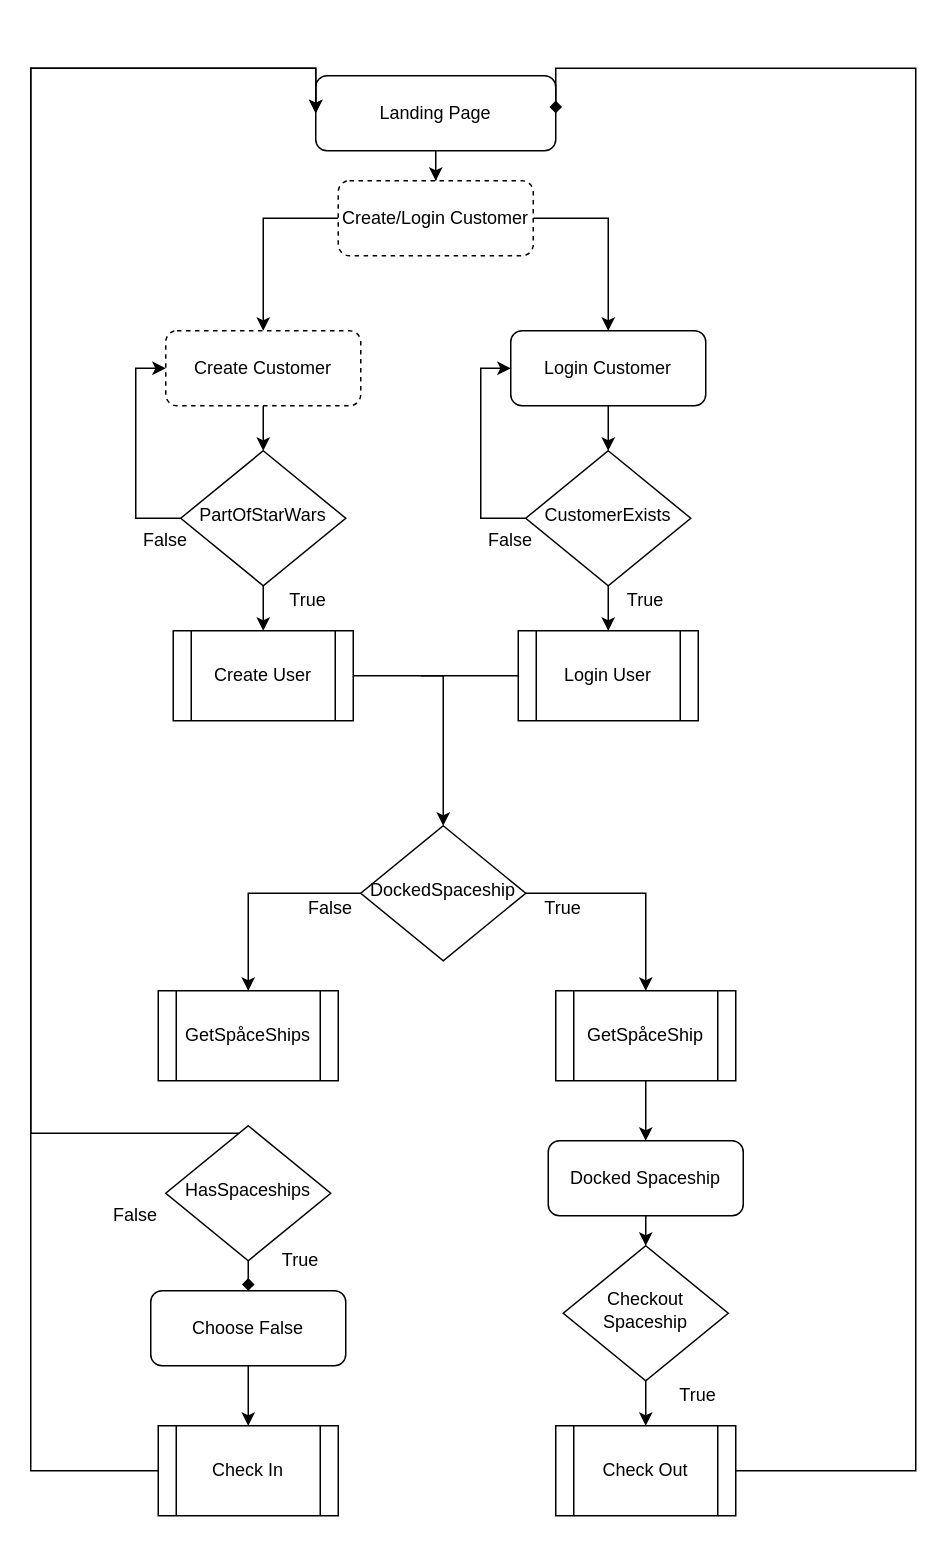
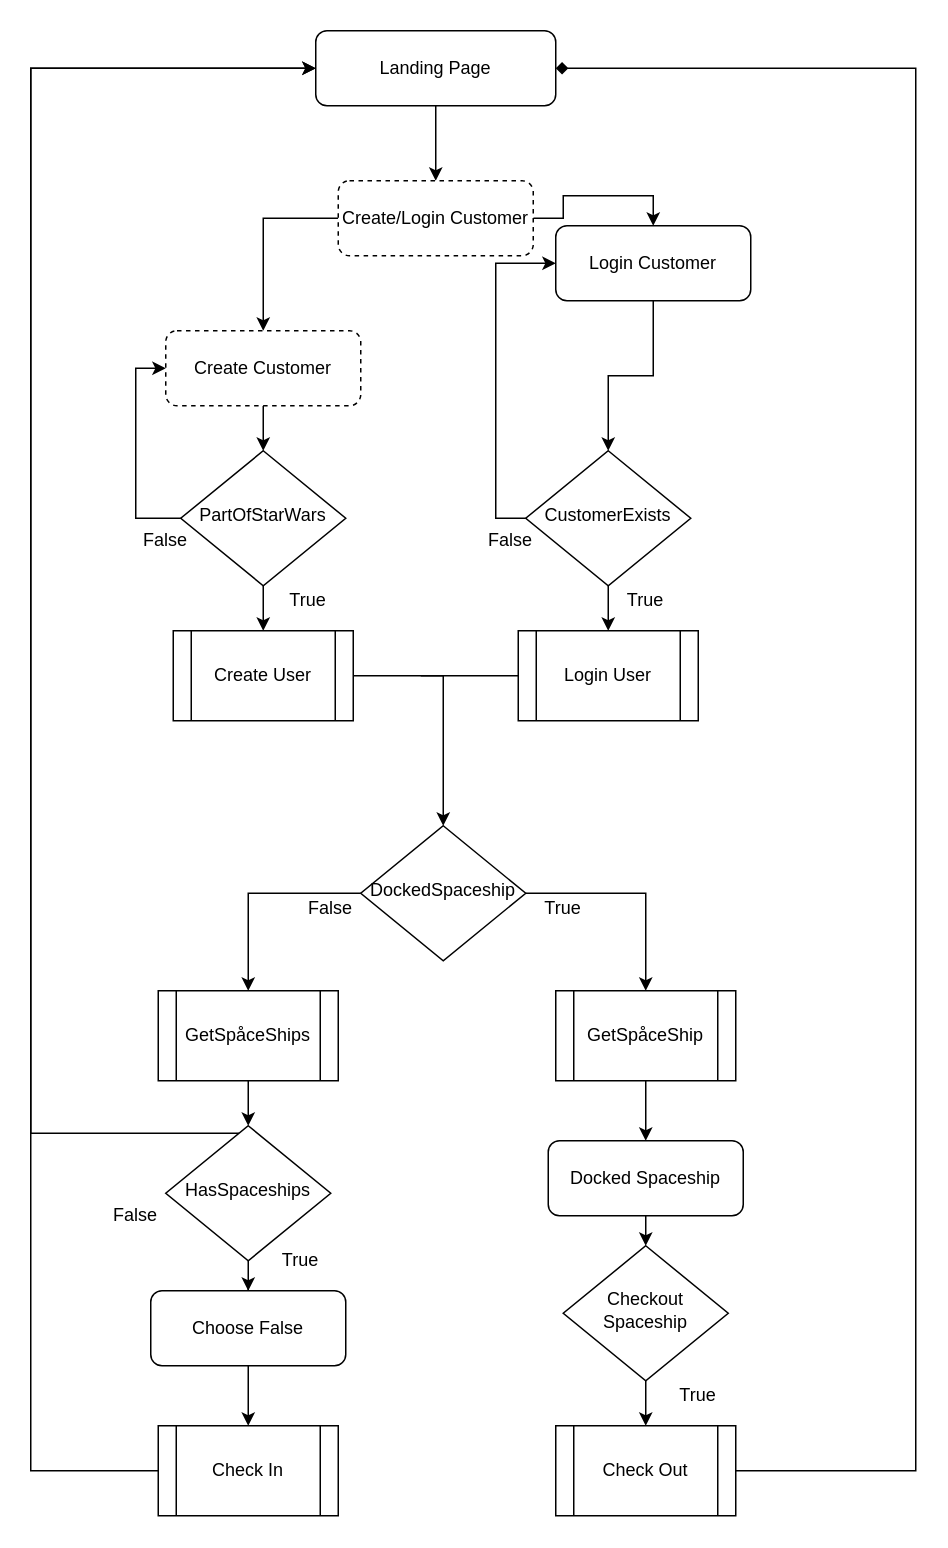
(436, 113) -> (436, 68)
(608, 368) -> (653, 263)
none -> (248, 1098)
(248, 1278) -> (248, 1279)
